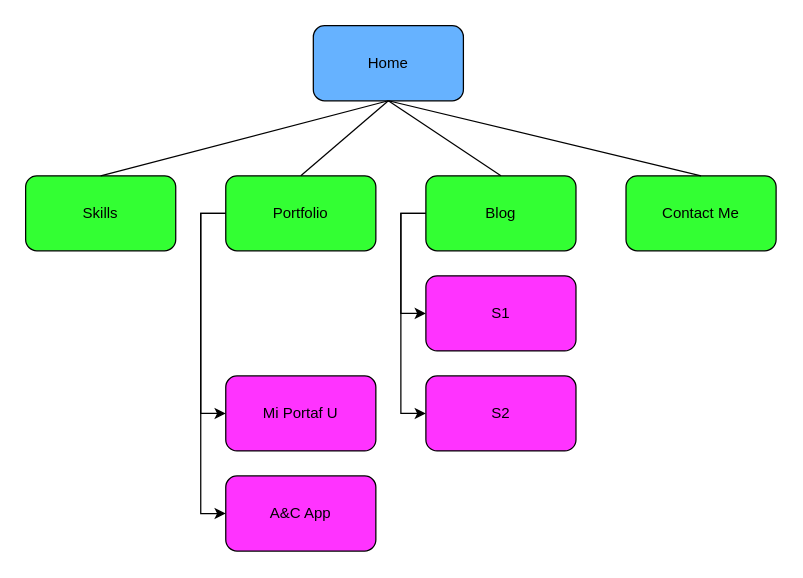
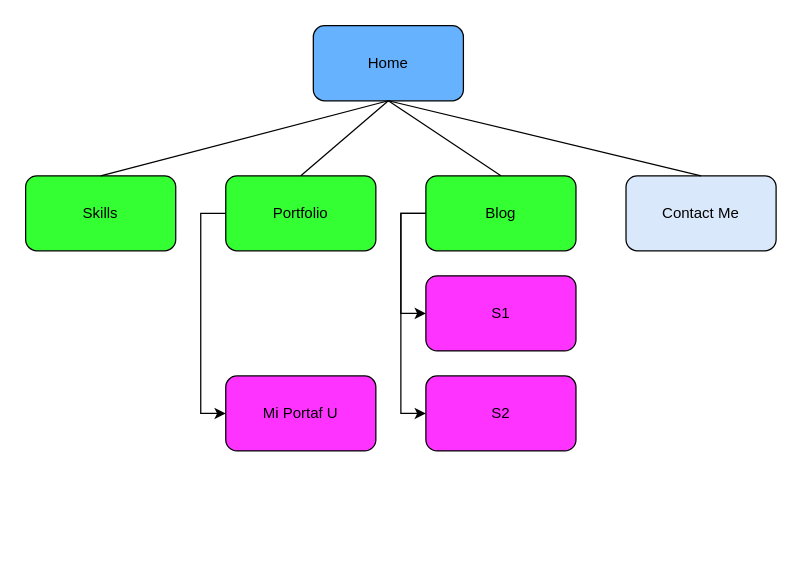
(701, 213) -> (701, 213)
(201, 473) -> none
(301, 513) -> none
